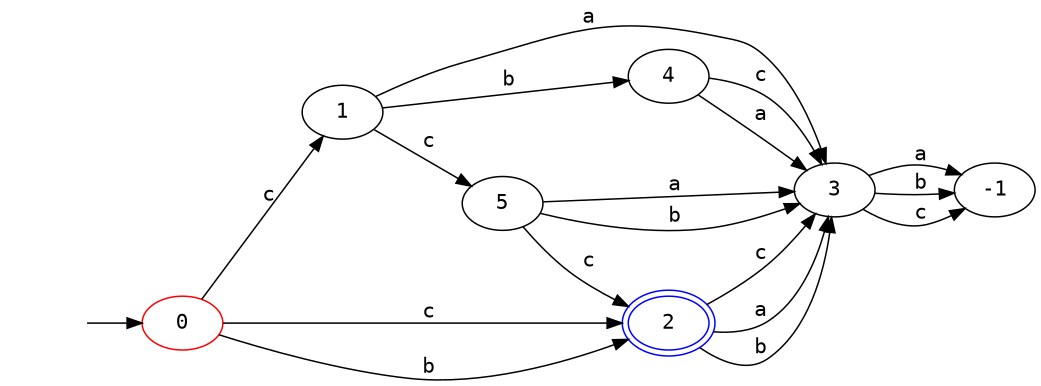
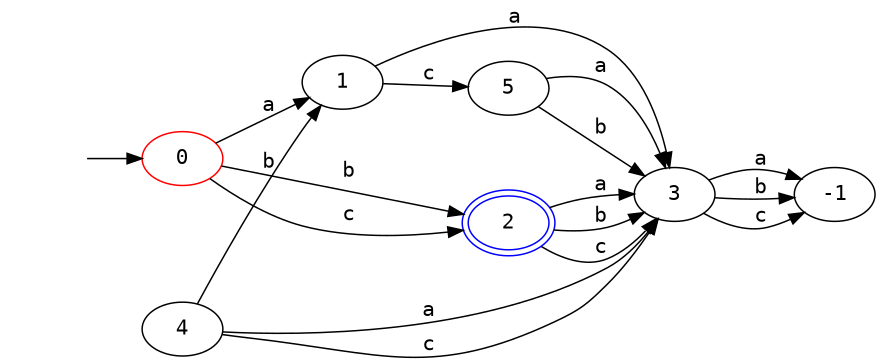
(498, 95) -> (249, 214)
(263, 195) -> (263, 105)
(565, 268) -> none
